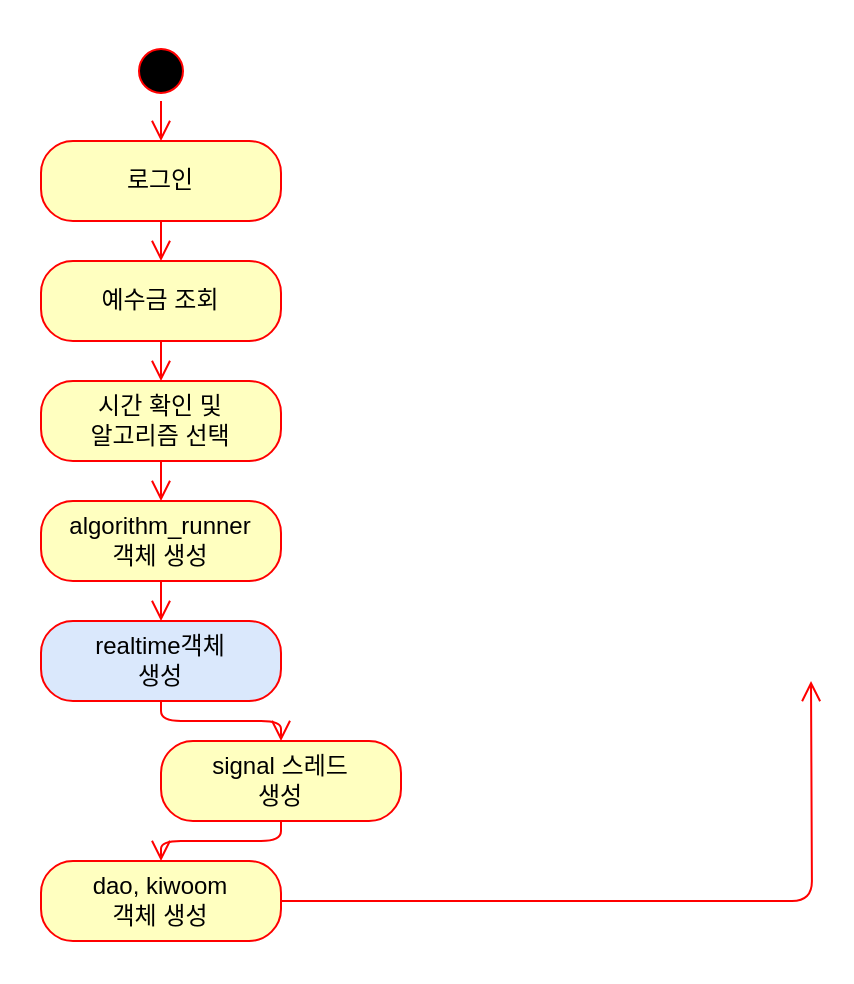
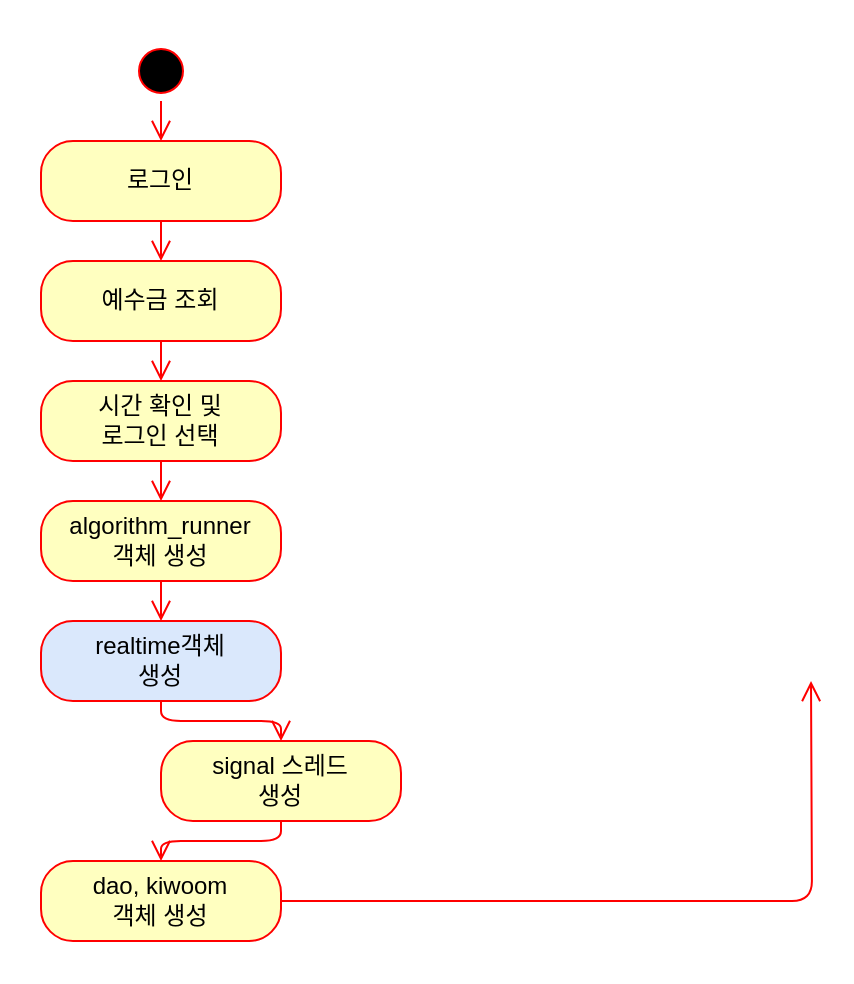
(161, 421) -> (161, 421)
